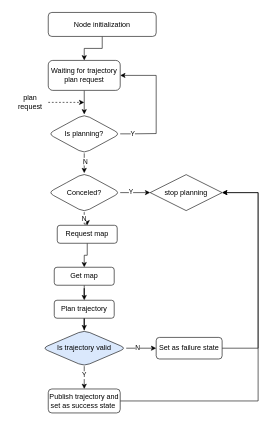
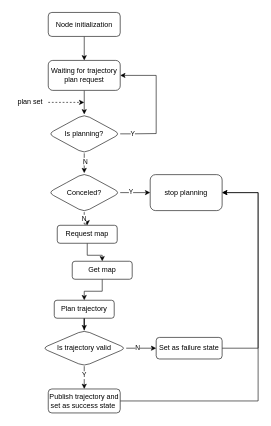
(102, 24) -> (84, 24)
(30, 102) -> (30, 102)
(186, 193) -> (186, 193)
(84, 276) -> (102, 270)
(84, 348) -> (84, 348)
